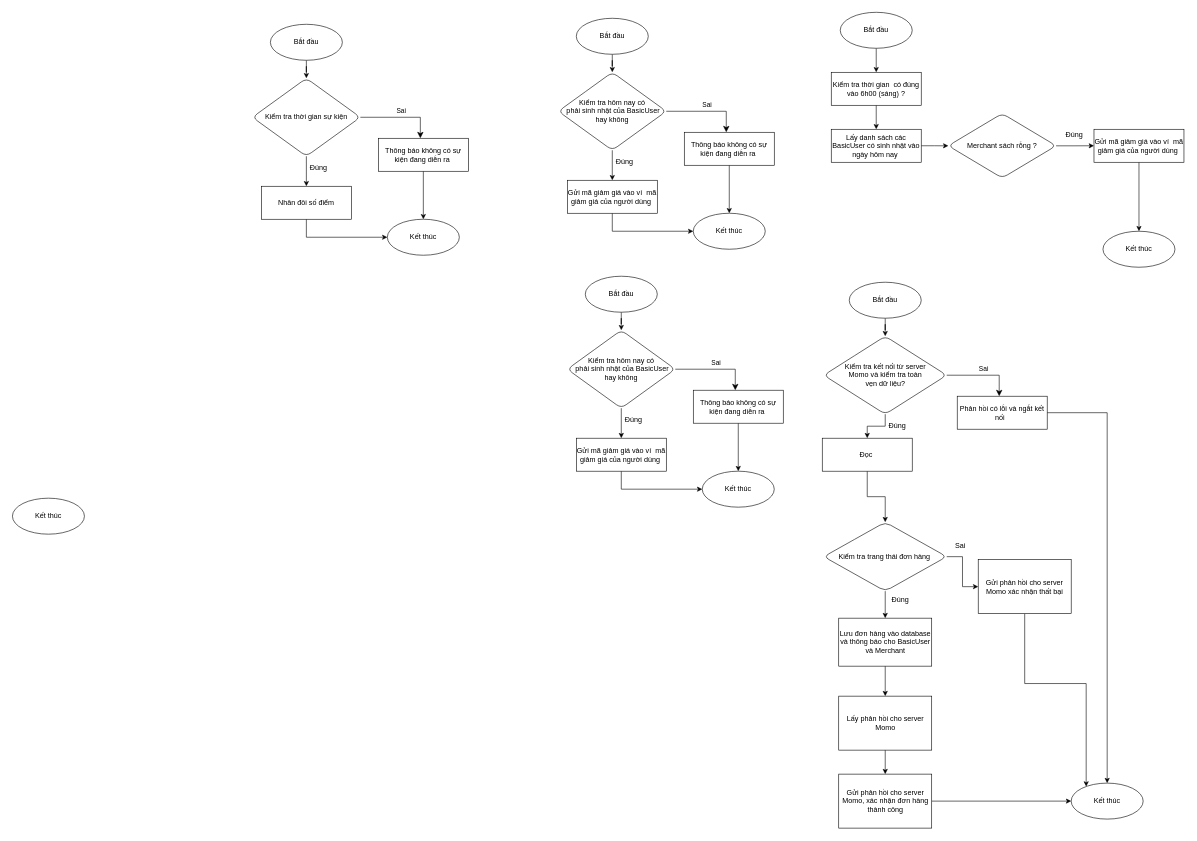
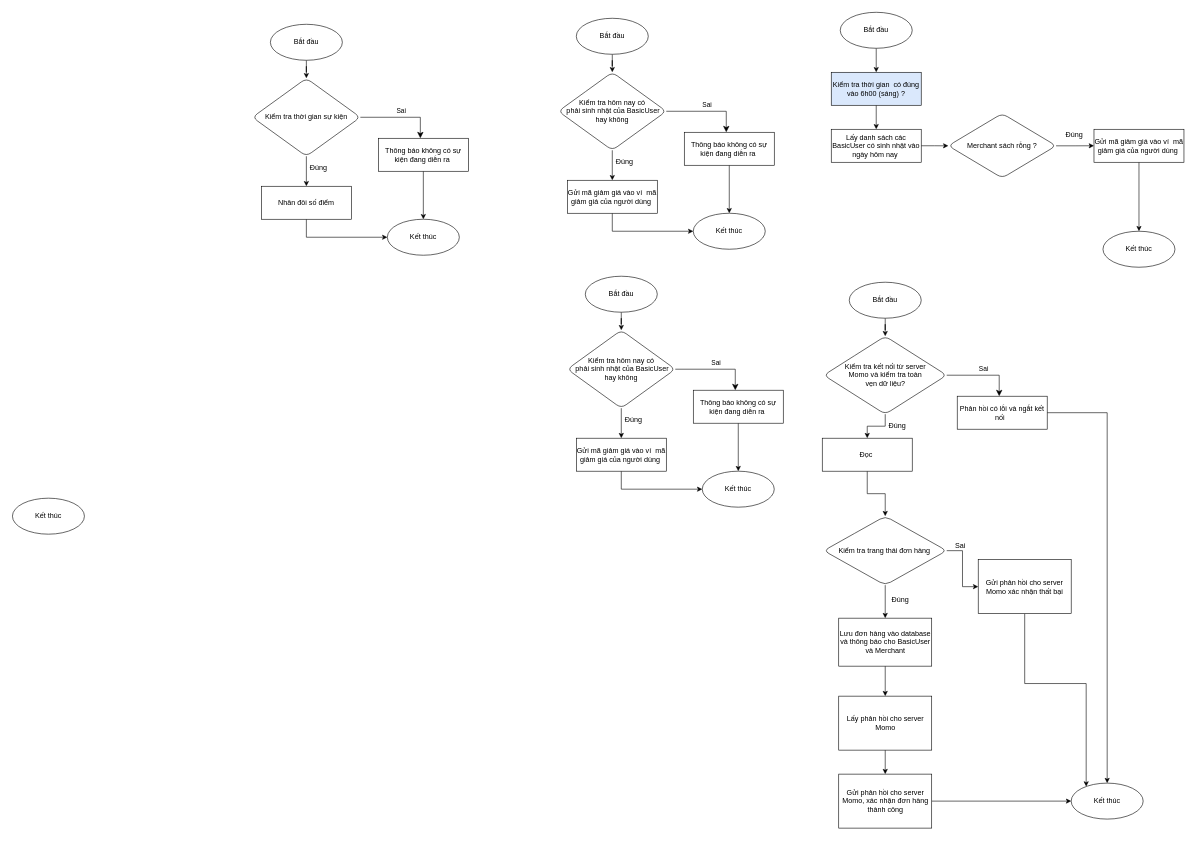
(876, 89) -> (876, 89)
(885, 557) -> (885, 551)
